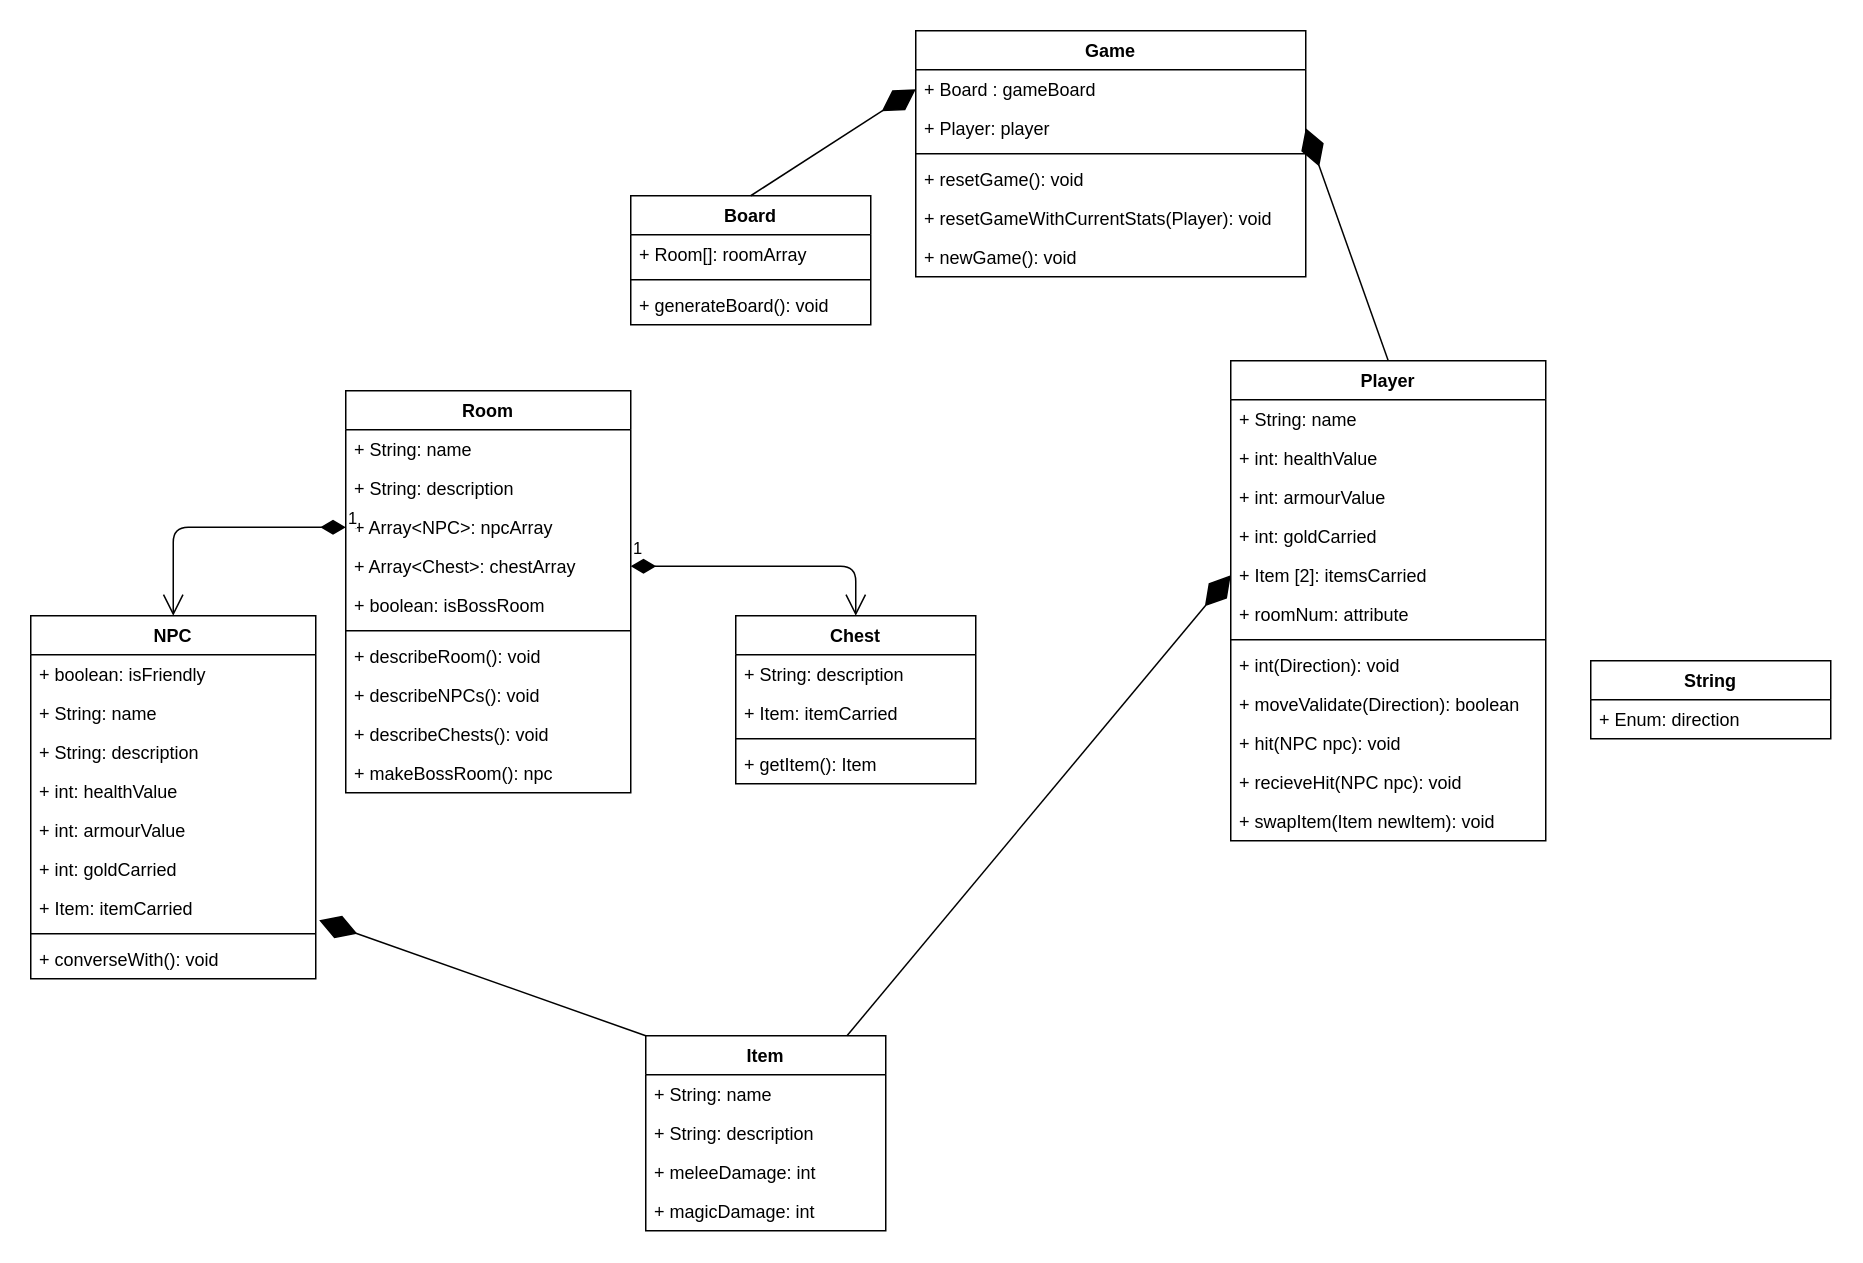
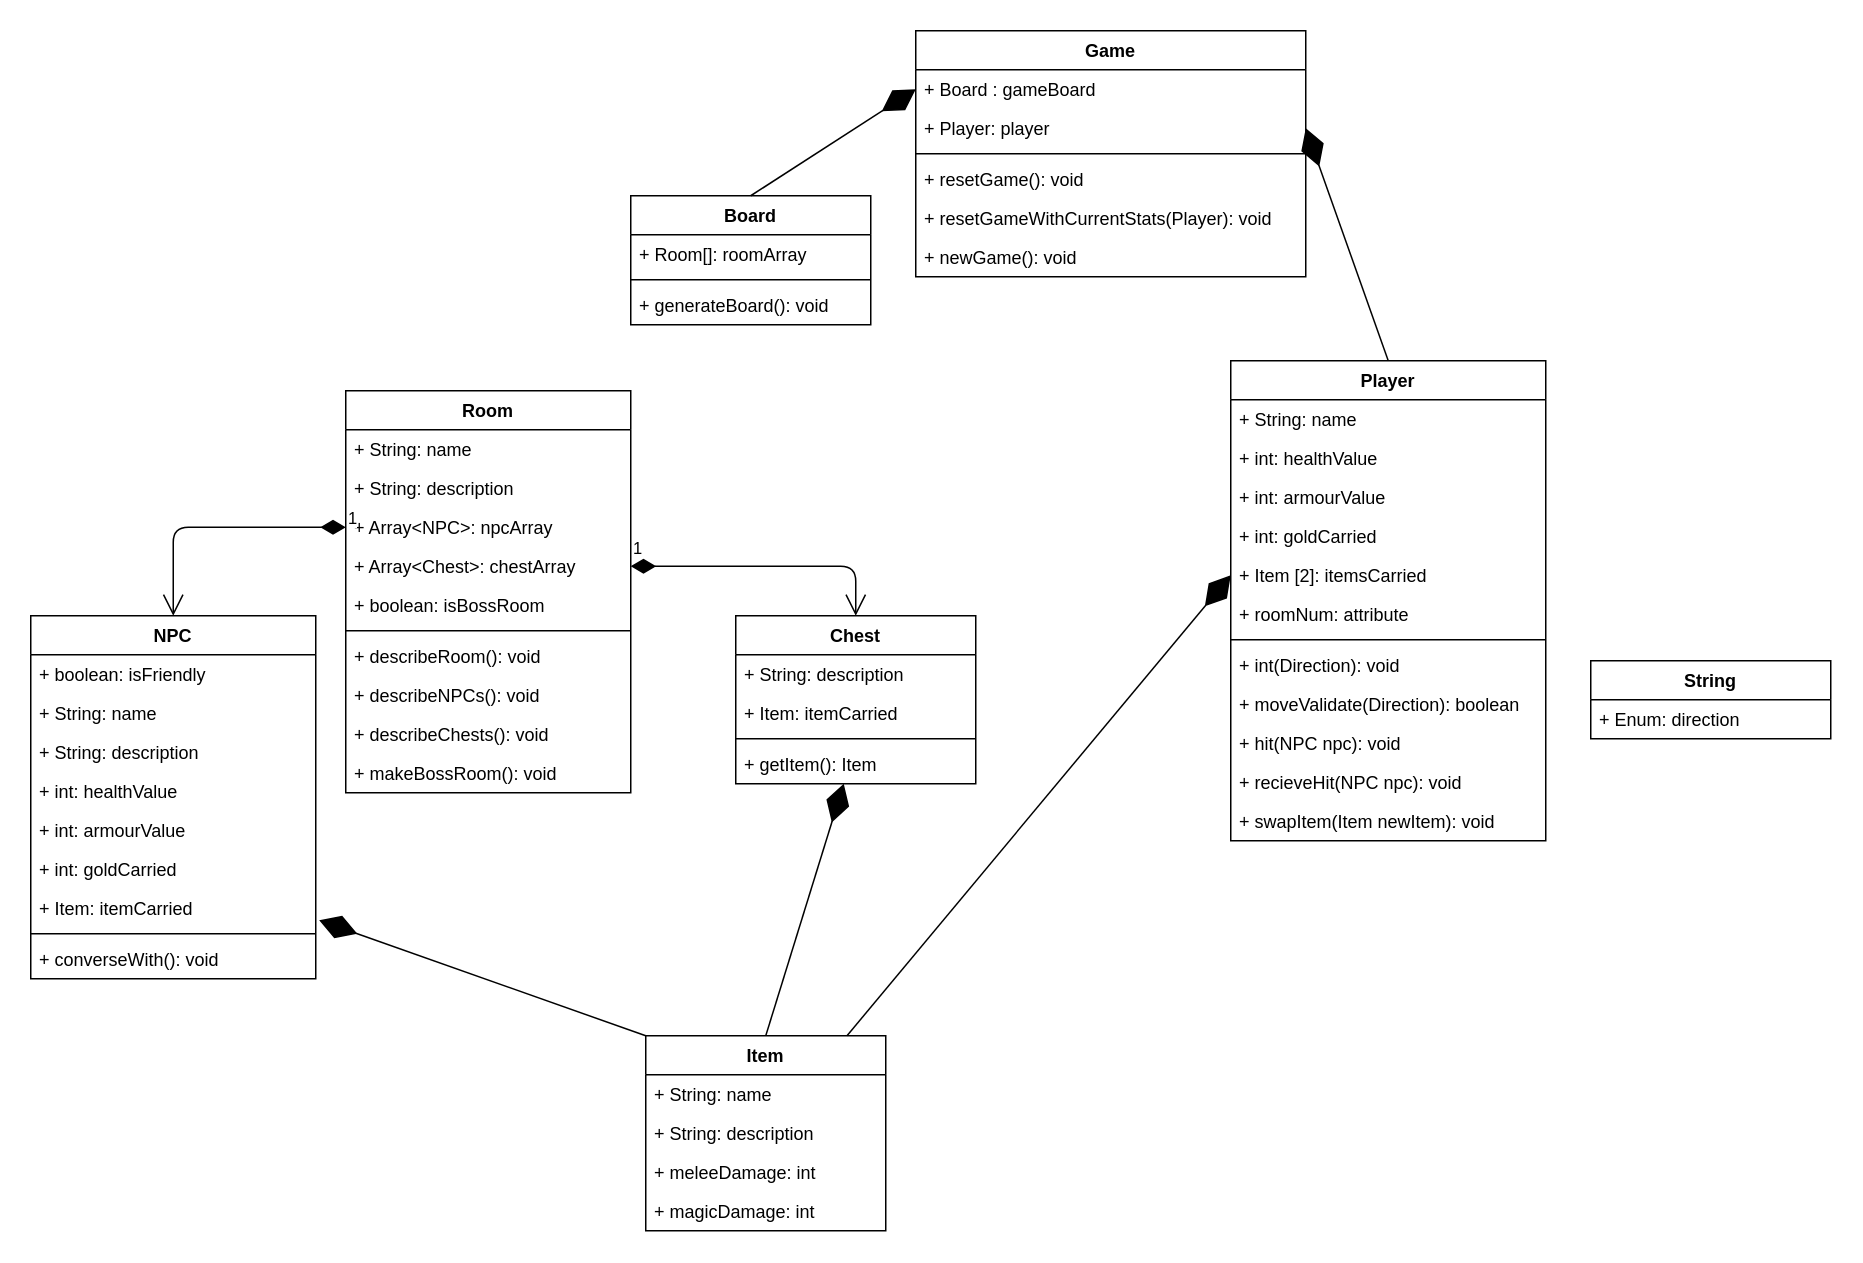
(453, 774) -> (456, 774)
none -> (799, 928)
